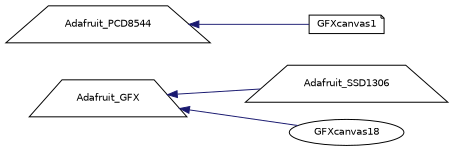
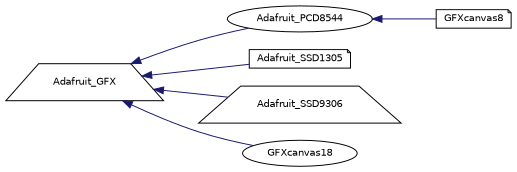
(108, 24) -> (300, 19)
(347, 24) -> (474, 19)
none -> (194, 42)
none -> (300, 59)
(347, 84) -> (300, 105)
